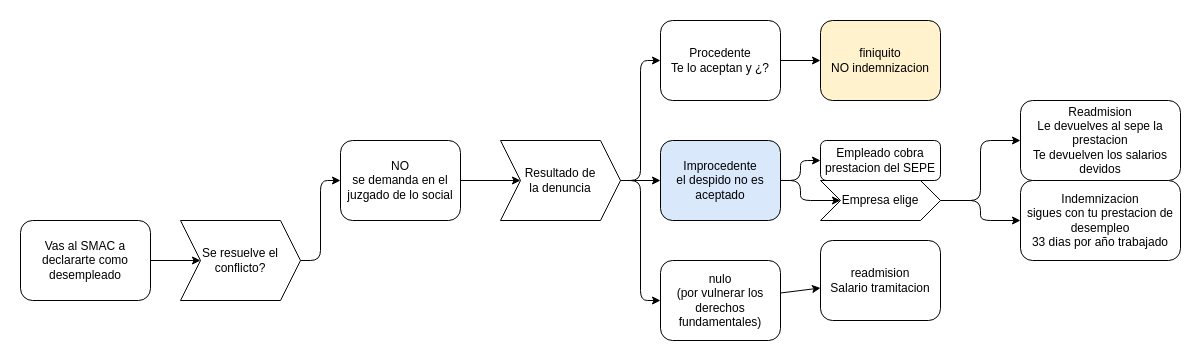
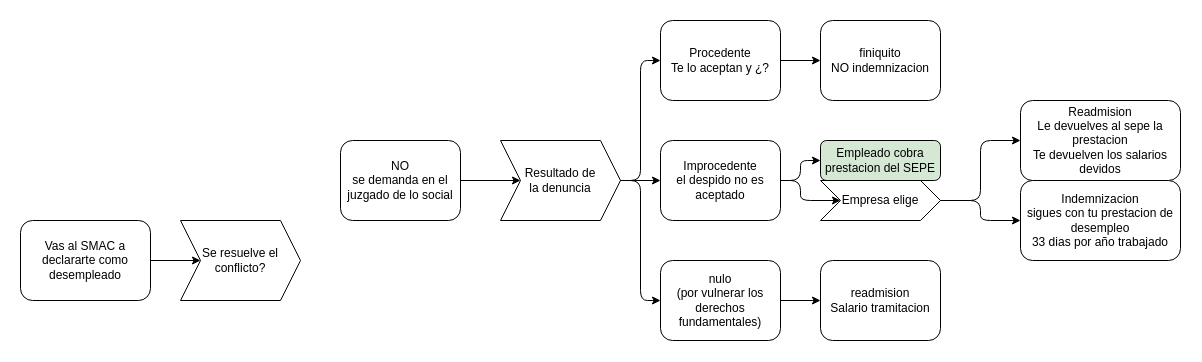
(881, 61) -> (881, 61)
(881, 161) -> (881, 161)
(721, 181) -> (721, 181)
(321, 223) -> none
(881, 281) -> (881, 301)
